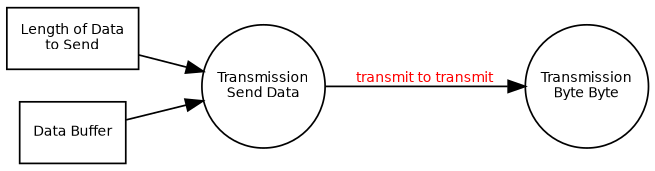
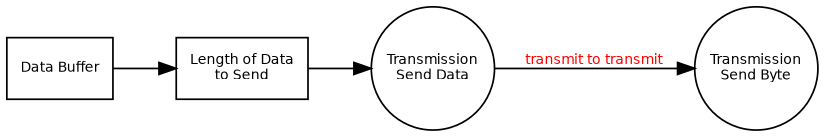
(587, 86) -> (756, 68)
(156, 112) -> (136, 68)
